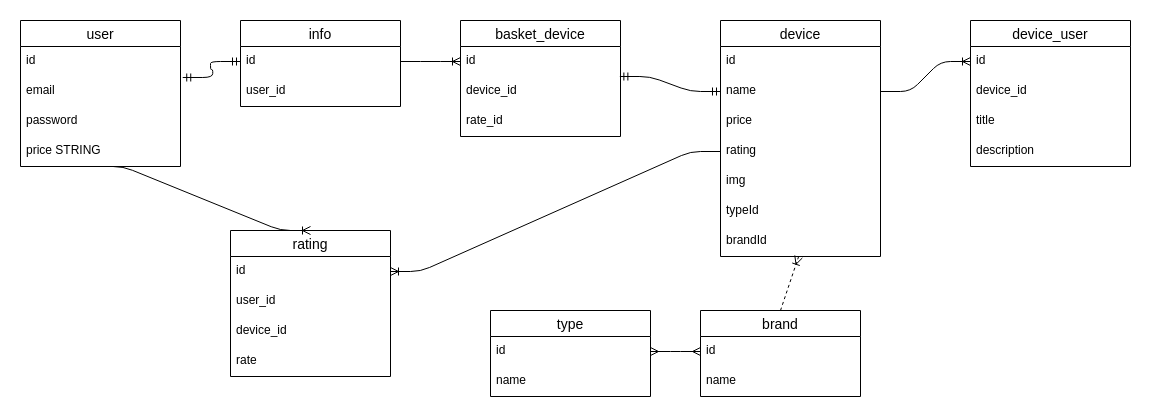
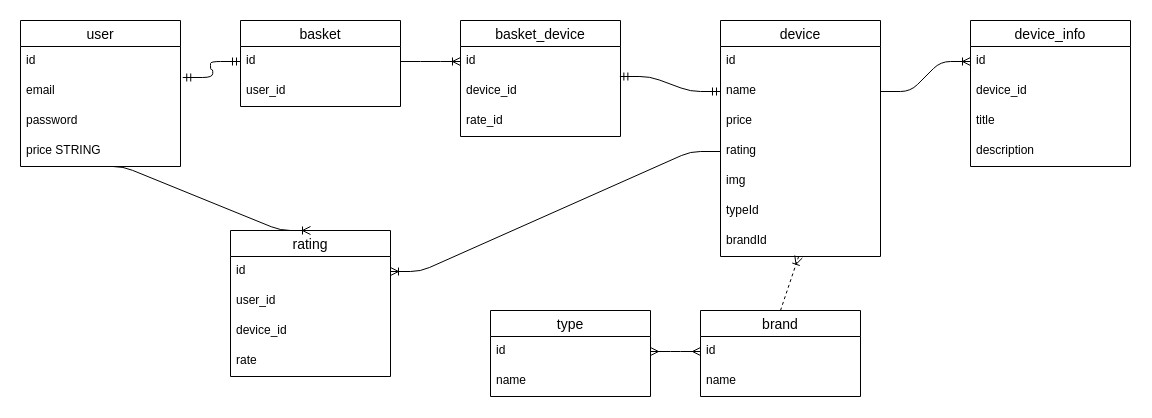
(320, 34) -> (320, 34)
(1050, 34) -> (1050, 34)
